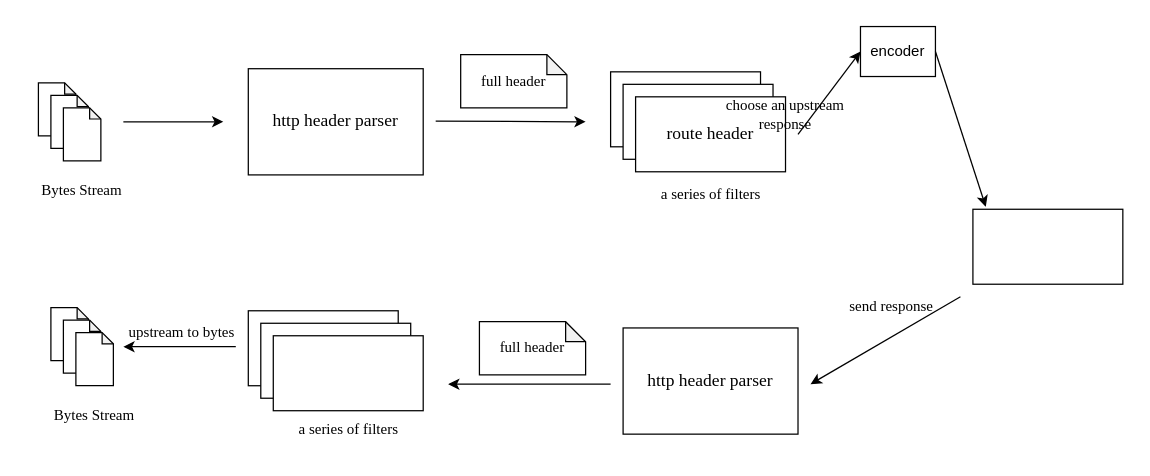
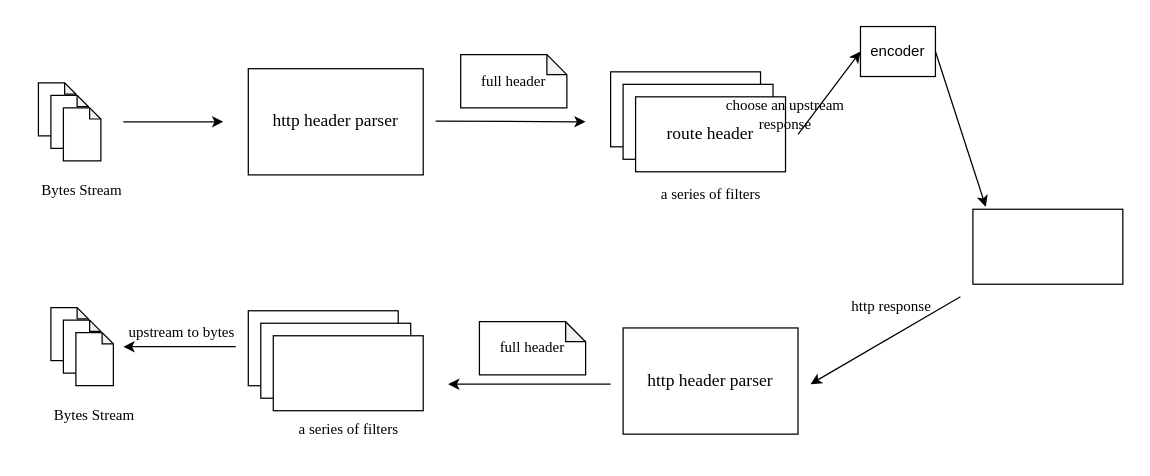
(892, 307) -> (892, 307)
